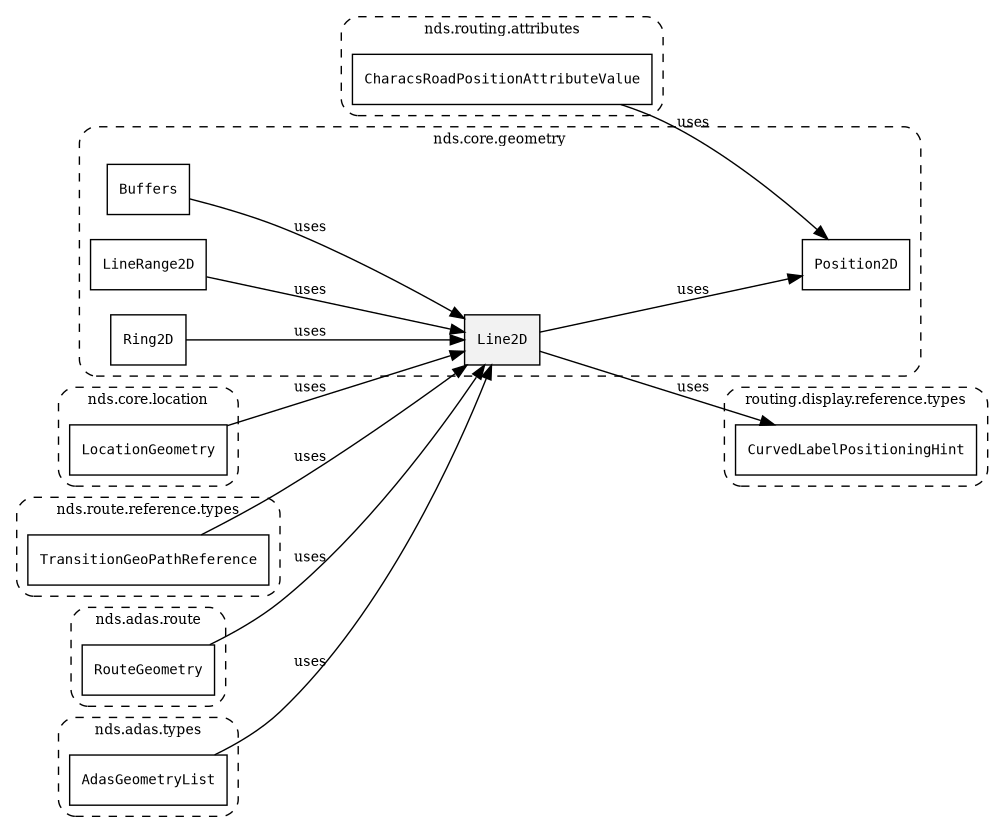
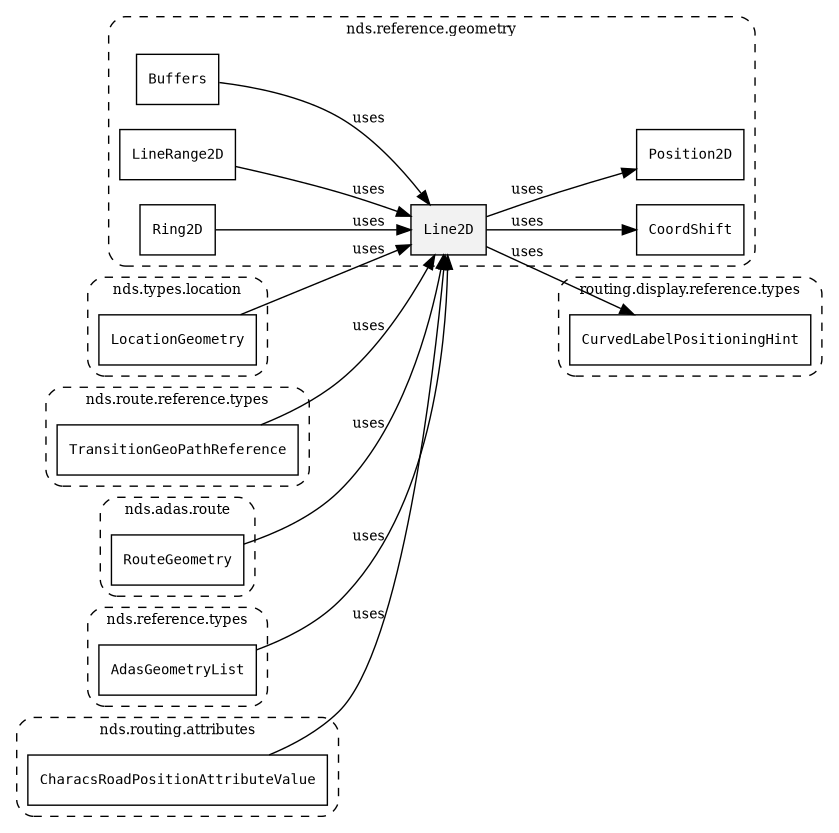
(500, 140) -> (432, 30)
(725, 157) -> (405, 537)
none -> (690, 230)
(148, 401) -> (178, 290)
(148, 731) -> (178, 621)
